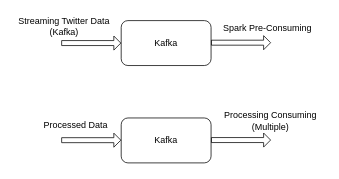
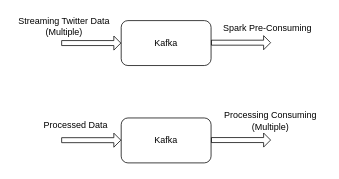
(64, 27) -> (64, 27)
